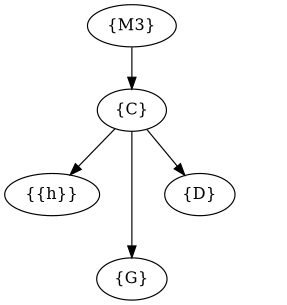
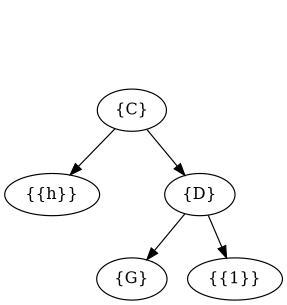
(132, 26) -> none
(132, 189) -> (170, 232)
none -> (235, 279)
